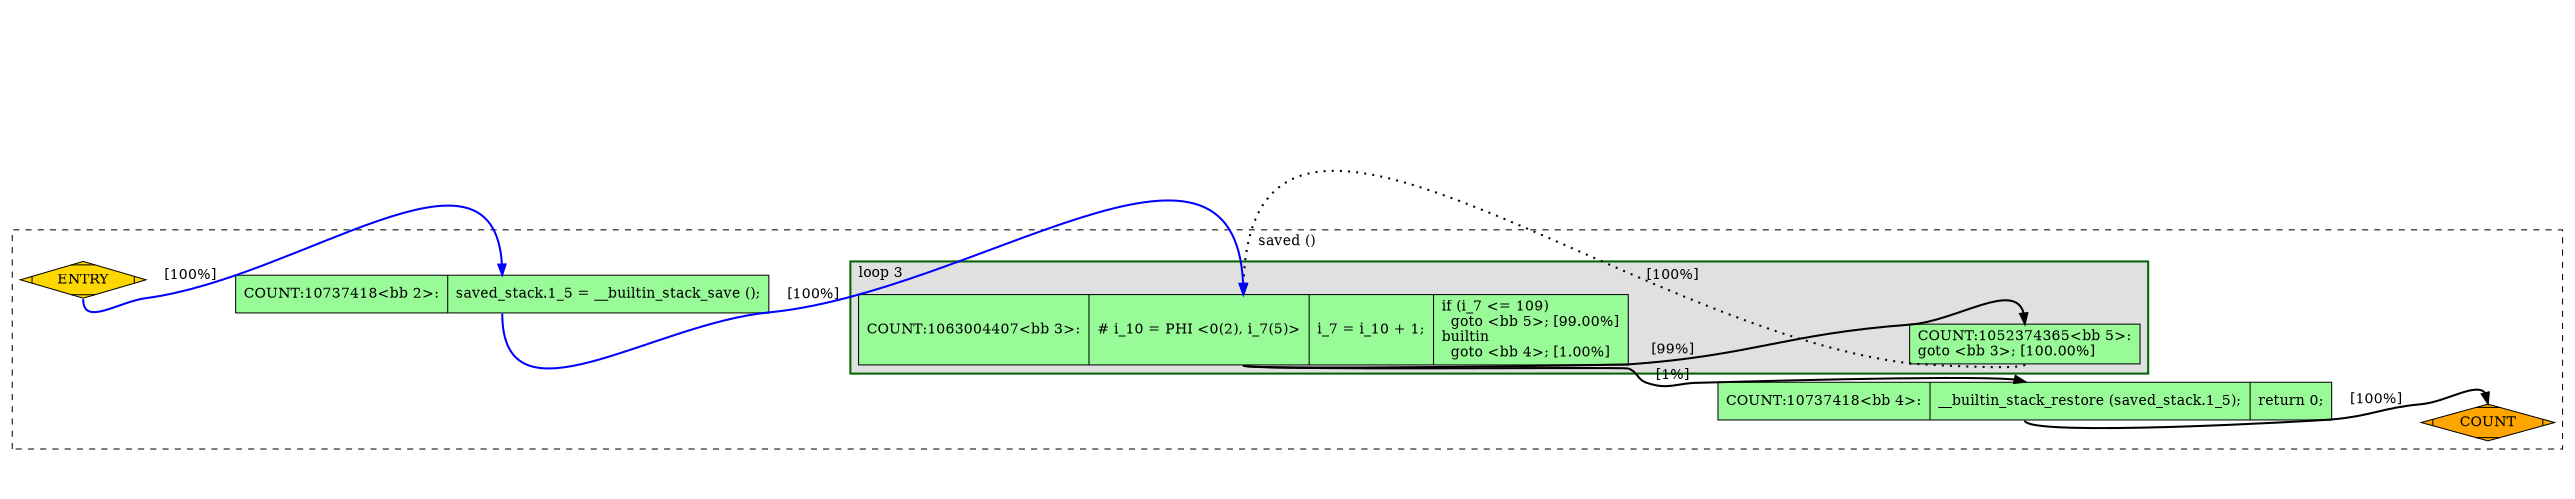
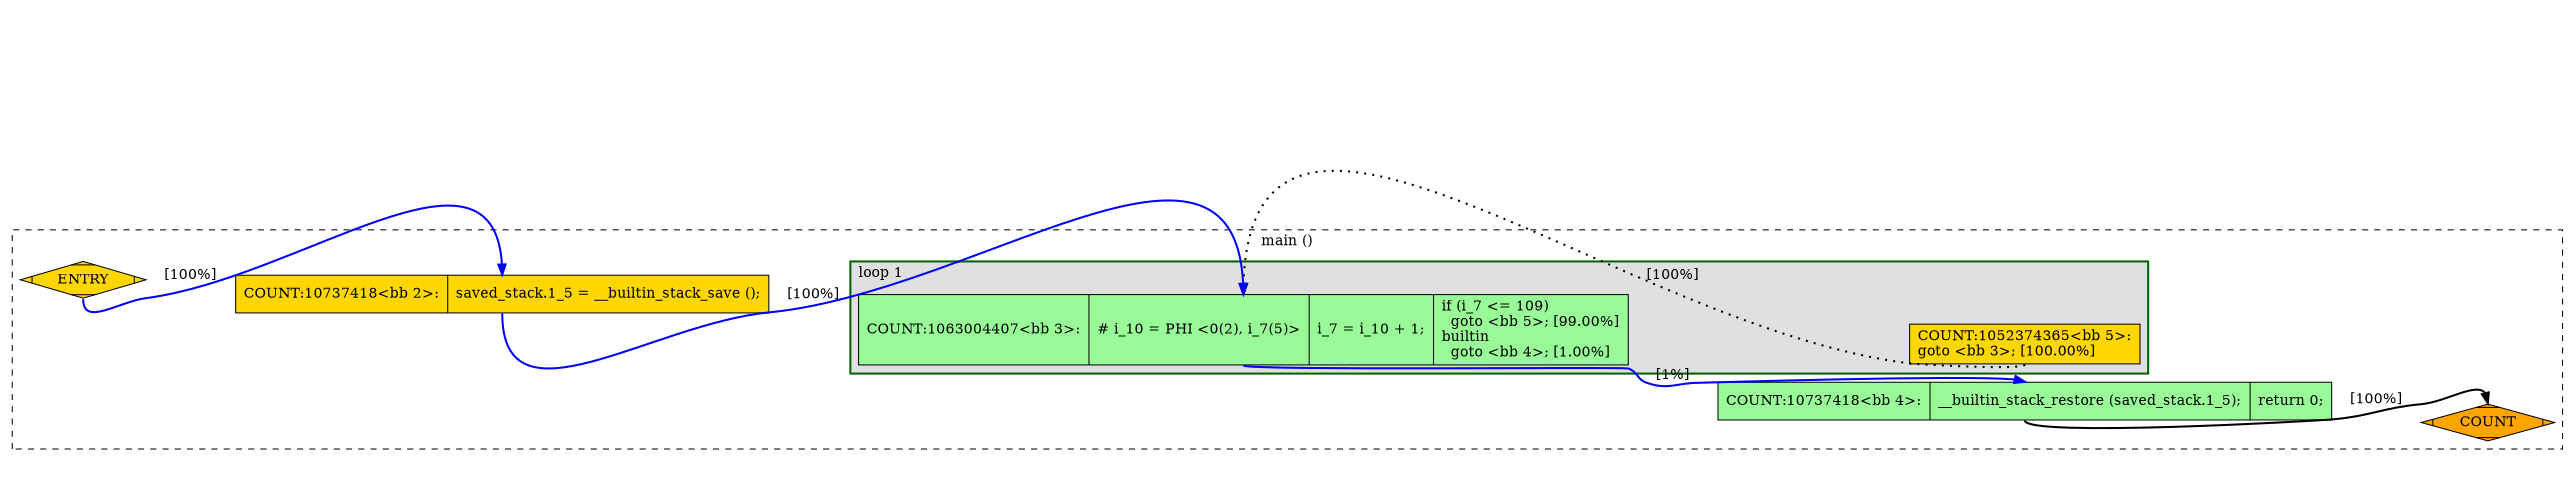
(1287, 242) -> (1287, 242)
(881, 273) -> (881, 273)
(502, 294) -> (502, 294)
(2025, 344) -> (2025, 344)
(1640, 363) -> none
(1646, 383) -> (1646, 383)
